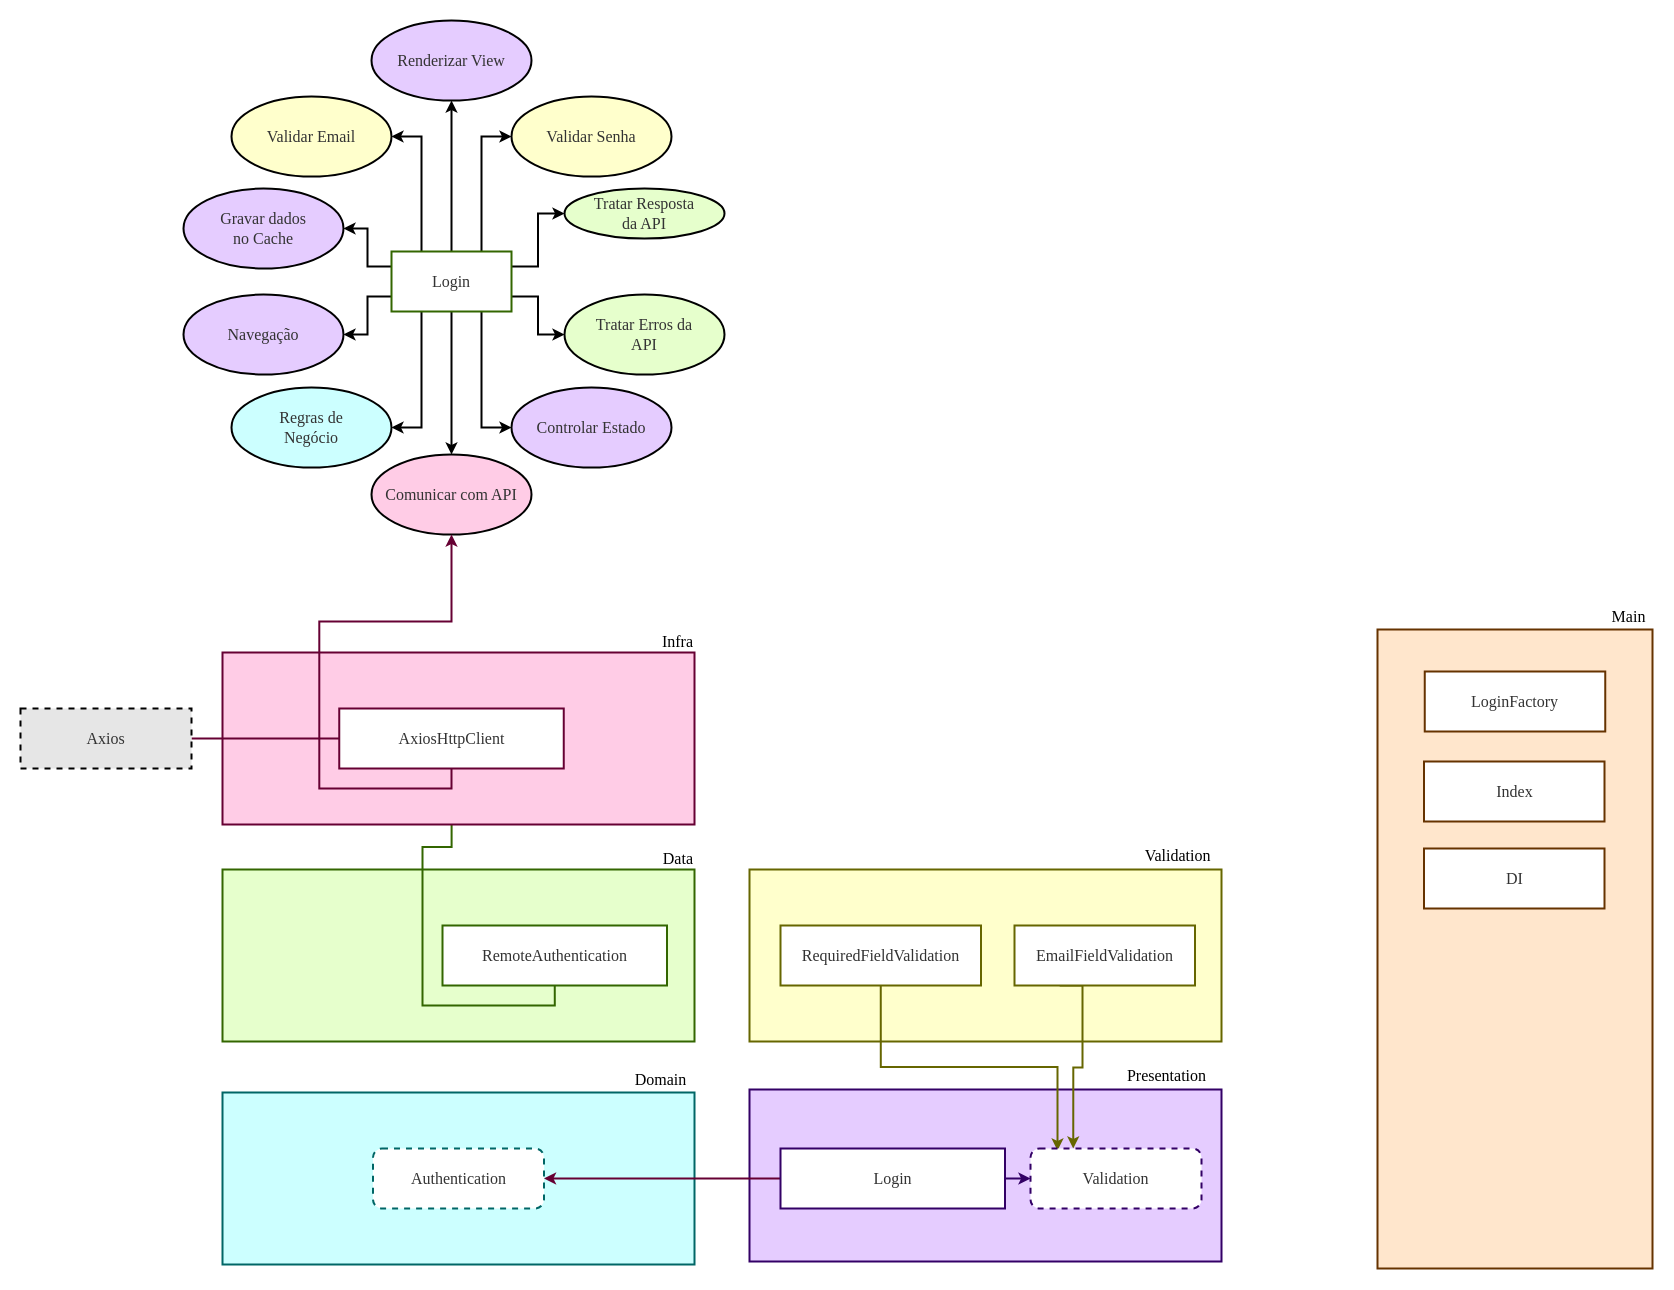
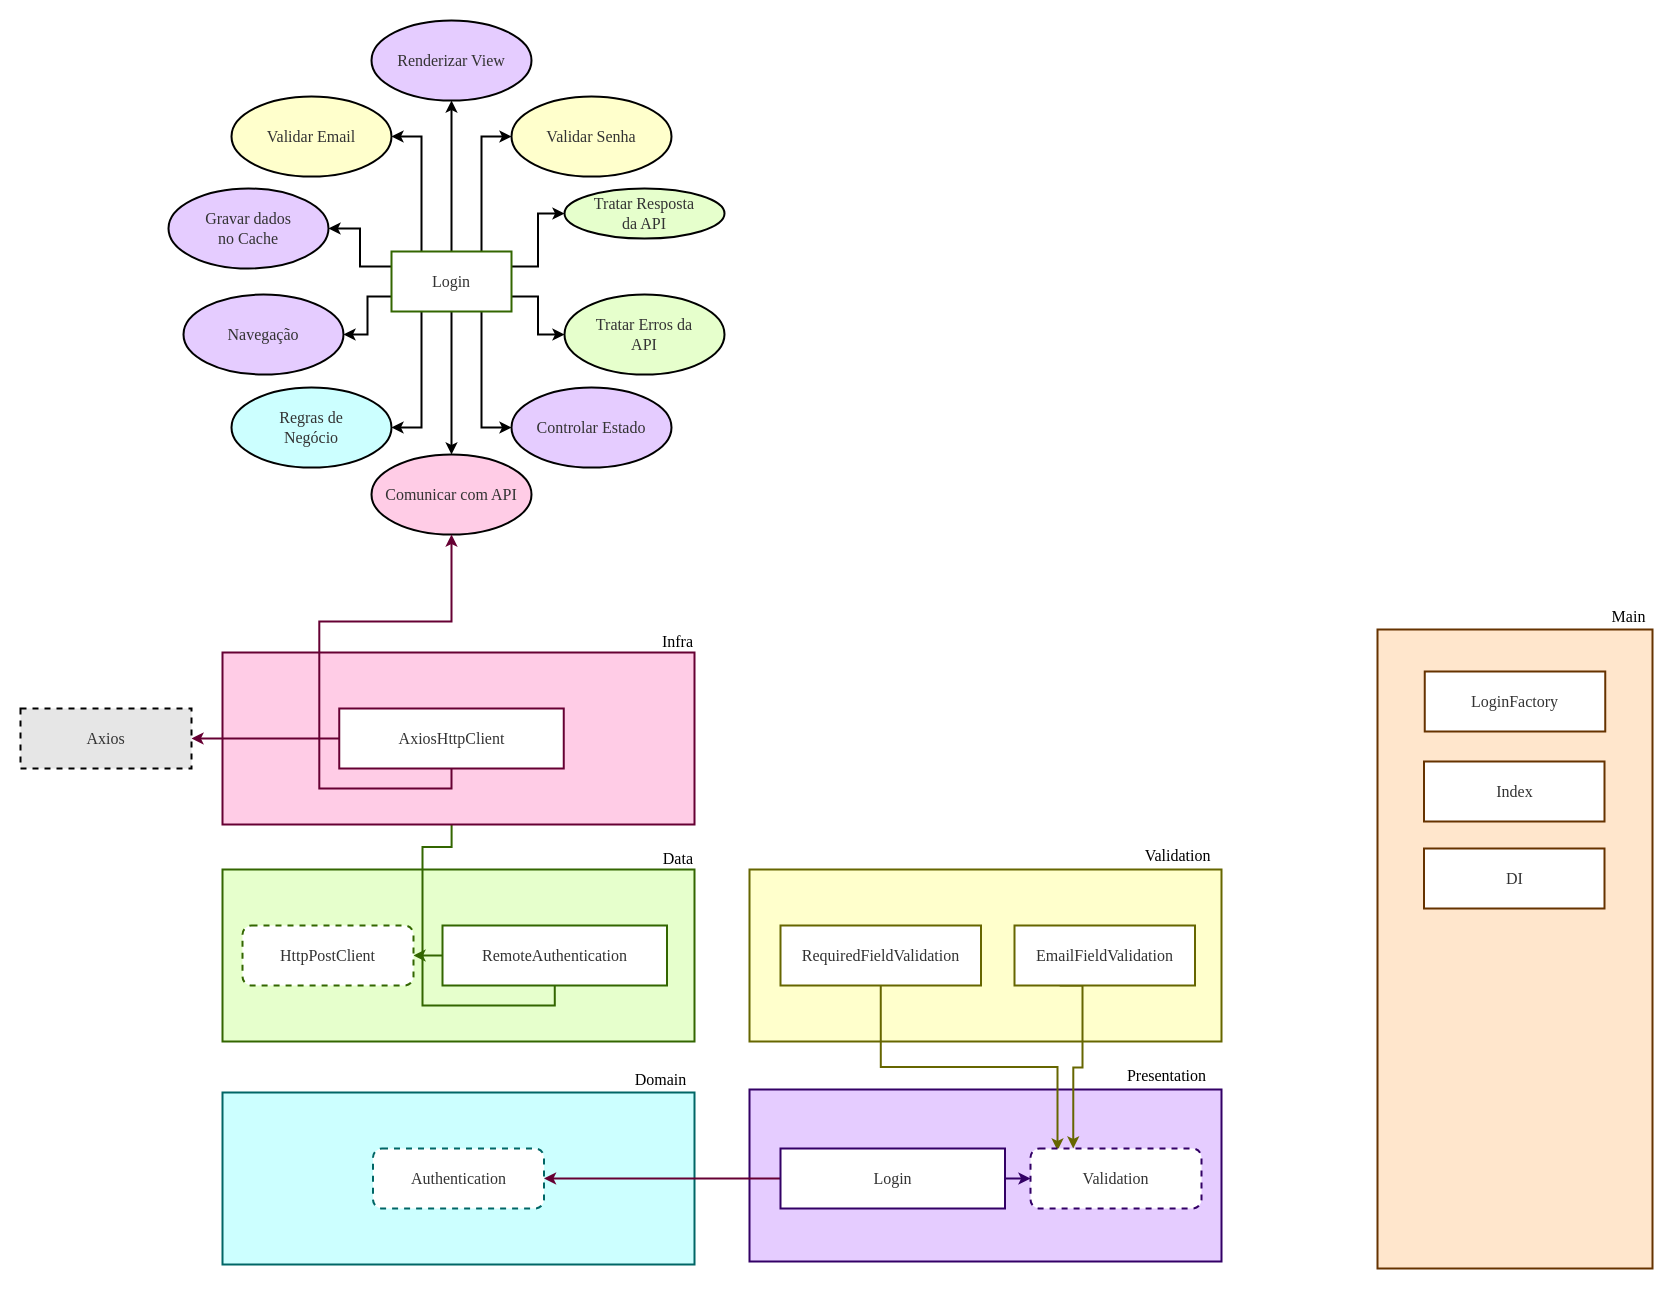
(264, 229) -> (249, 229)
(198, 739) -> (202, 739)
none -> (328, 956)
none -> (433, 956)
